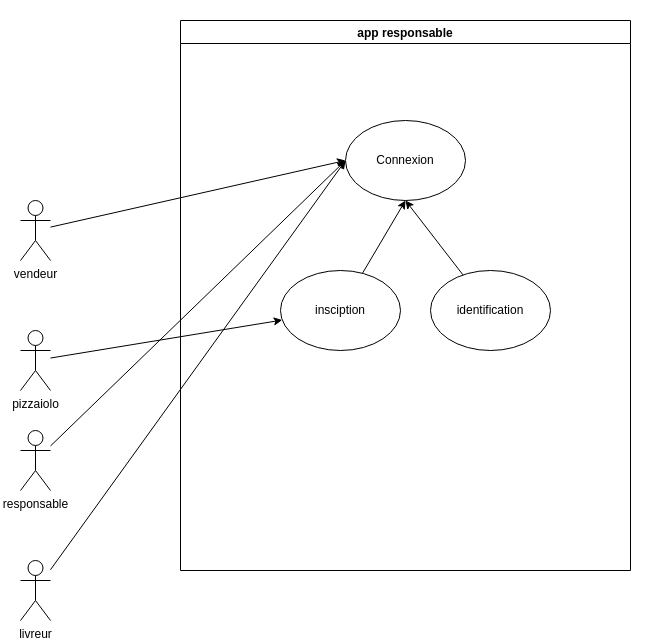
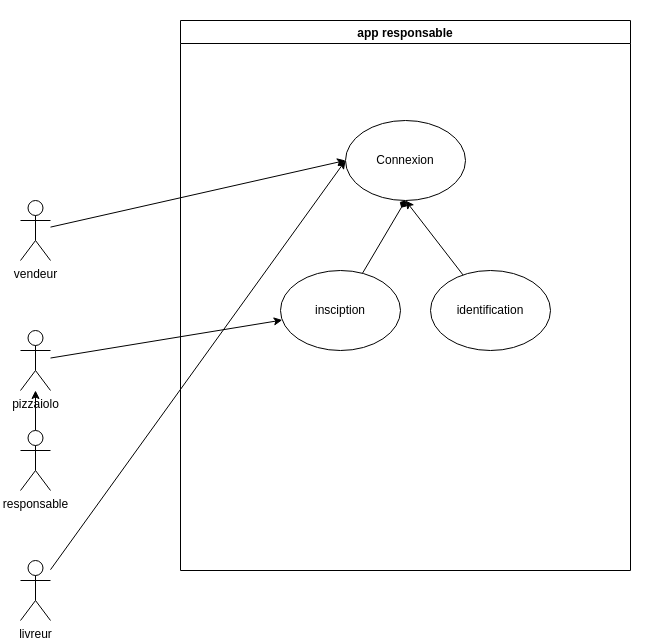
(401, 208) -> (401, 208)
(193, 308) -> (36, 414)
